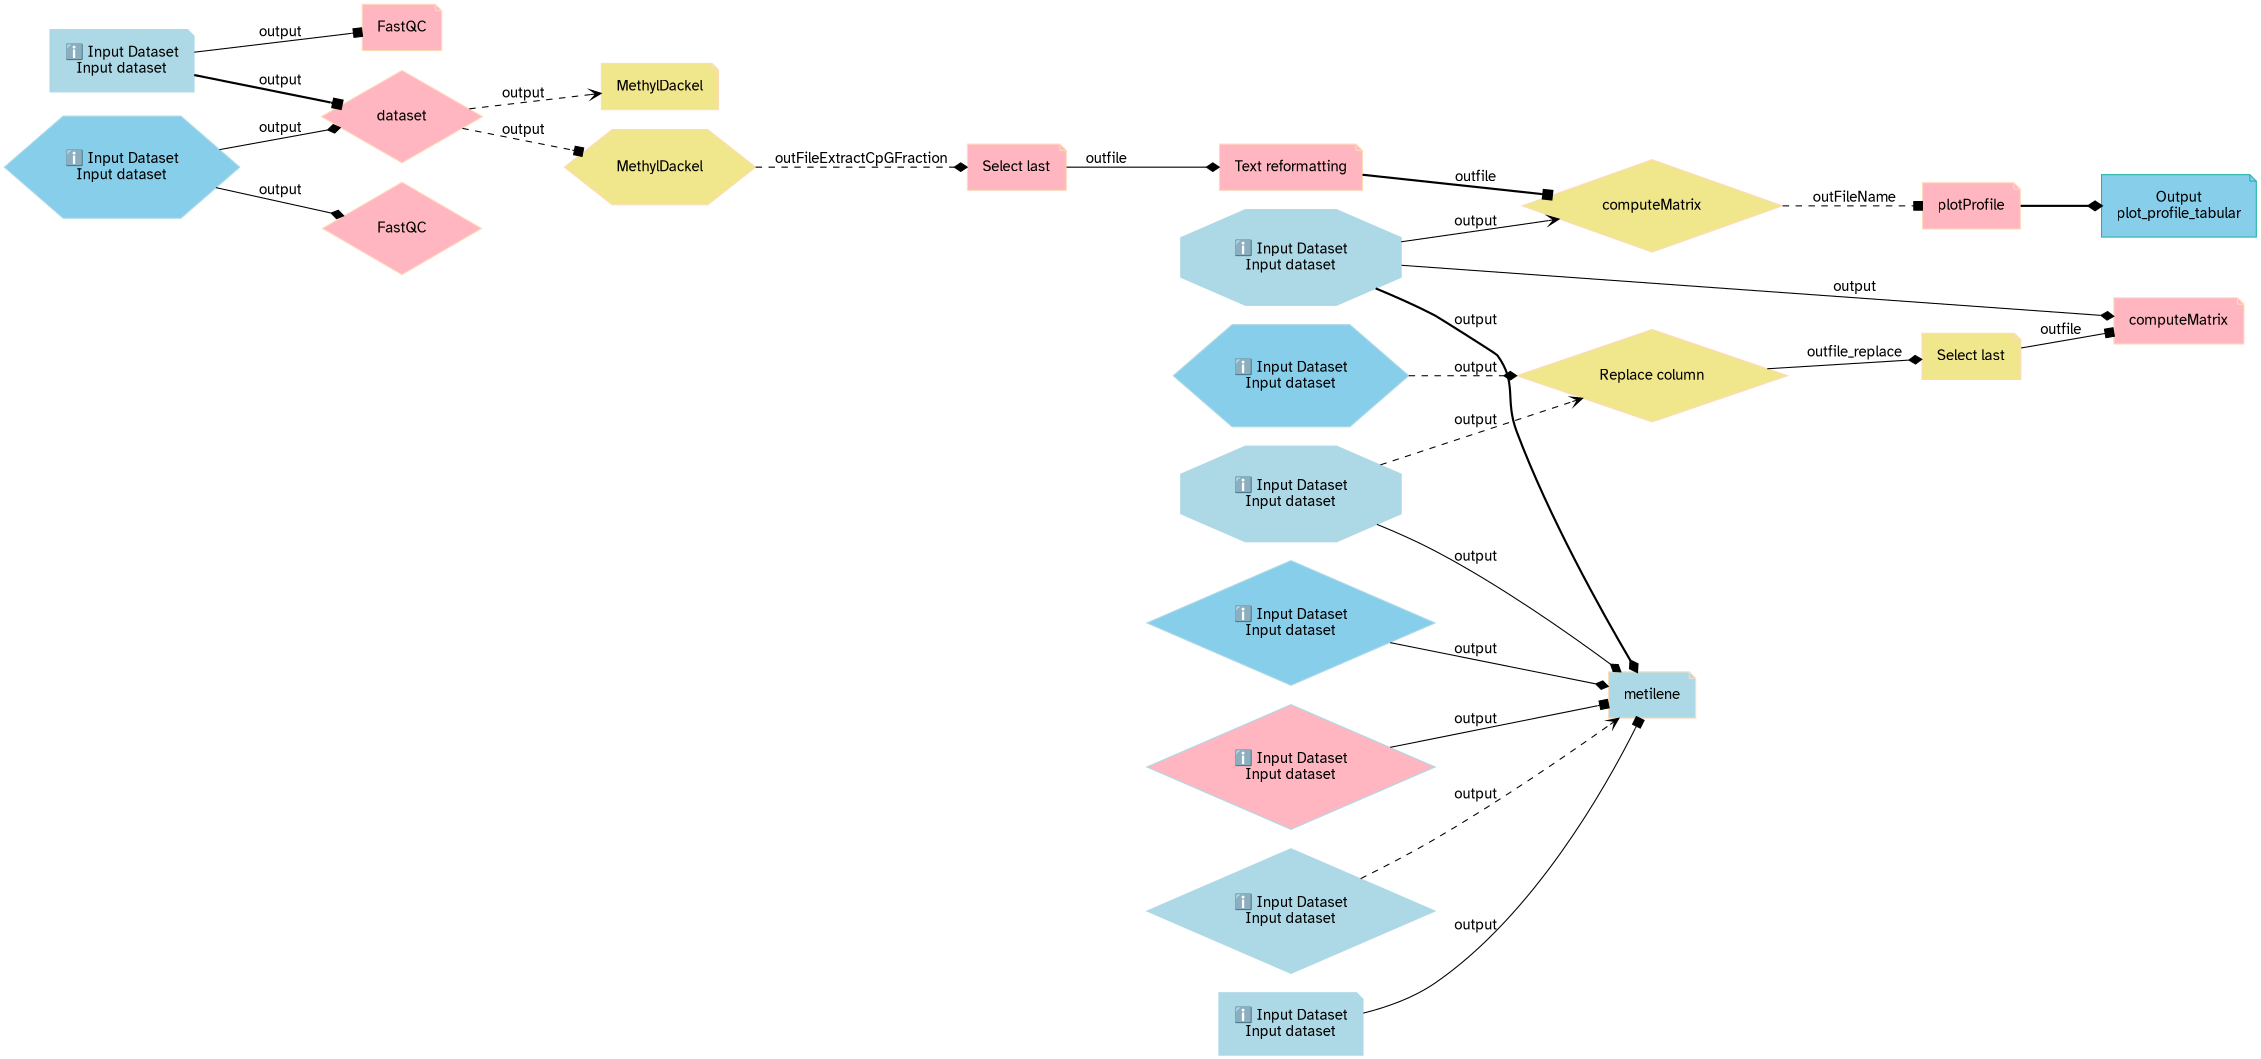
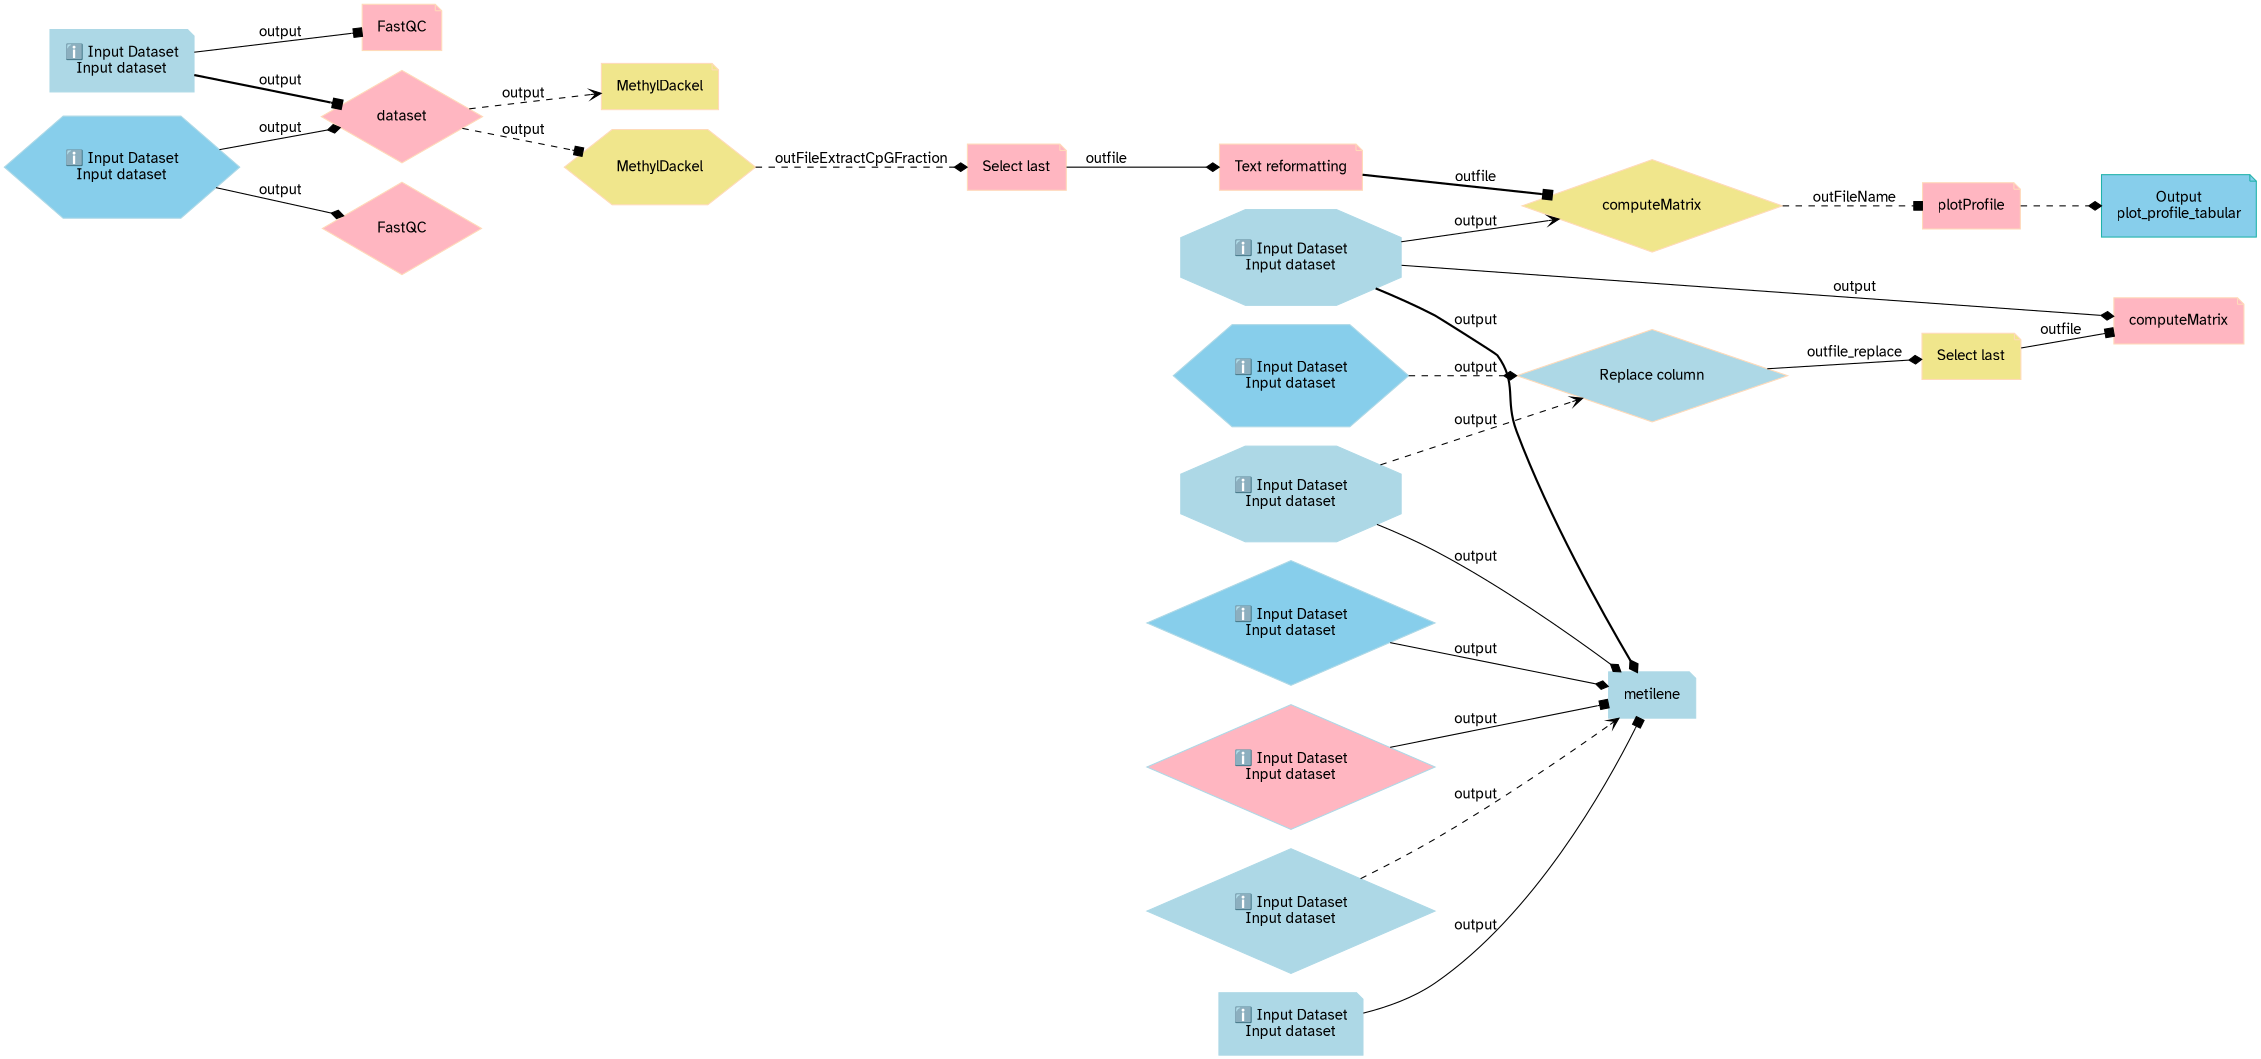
(2054, 206) -> (2054, 206)
(1652, 376) -> (1652, 376)
(1652, 695) -> (1652, 695)
